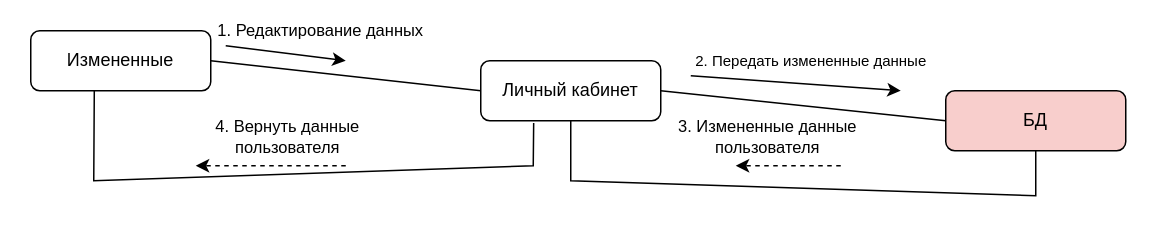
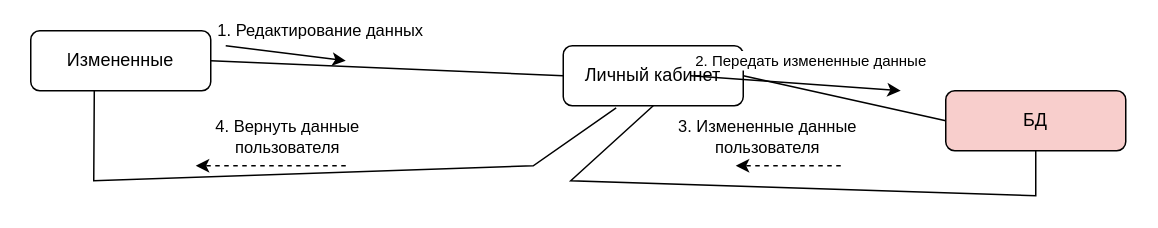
(571, 91) -> (653, 76)
